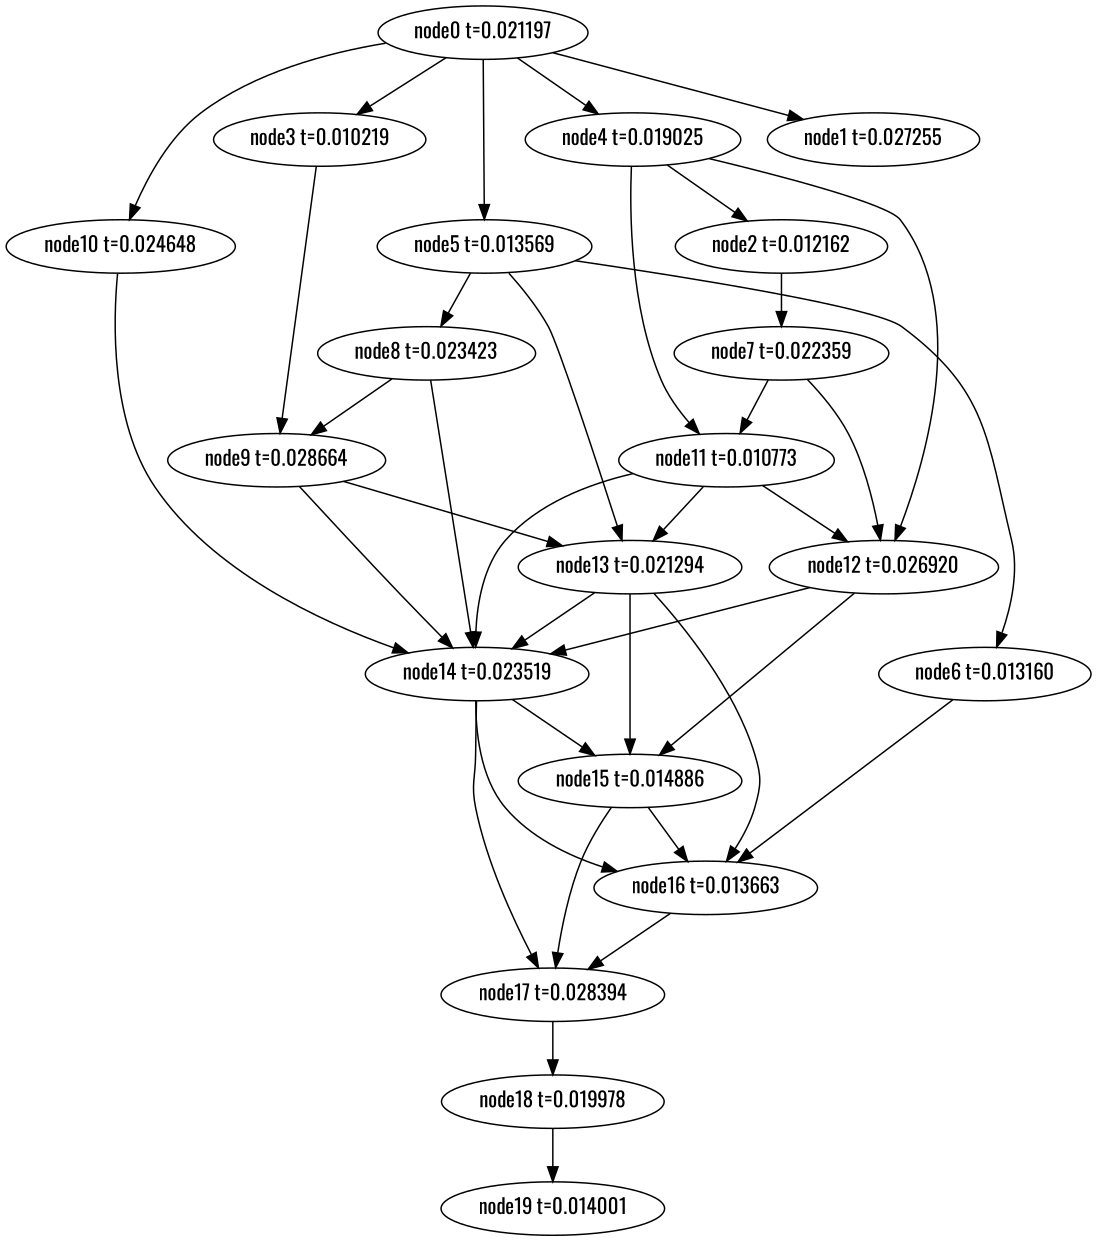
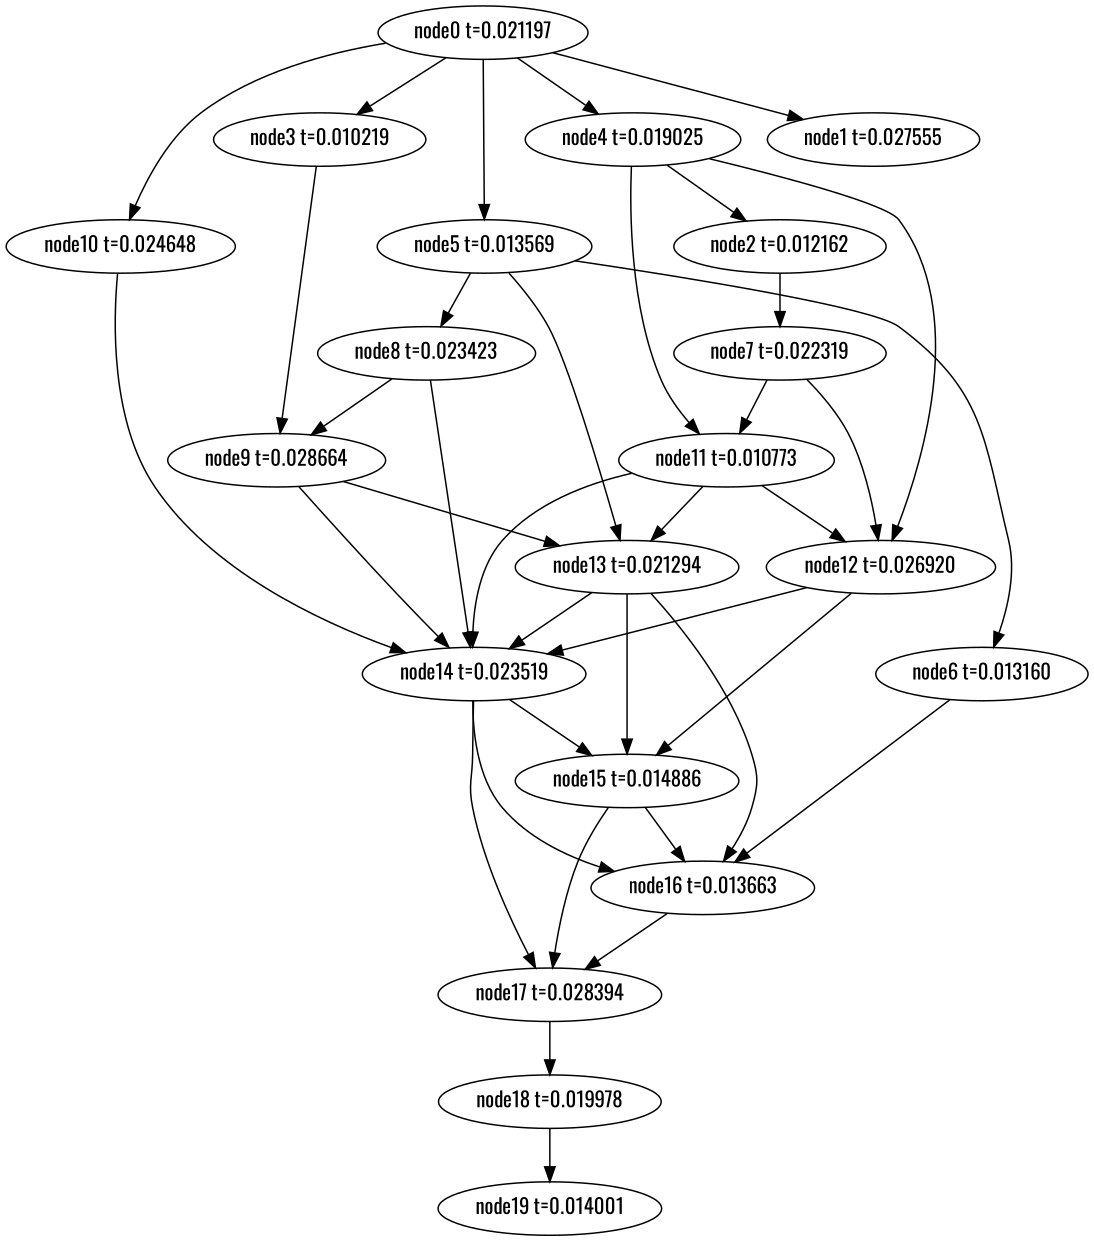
(874, 140) -> (874, 140)
(781, 353) -> (780, 353)
